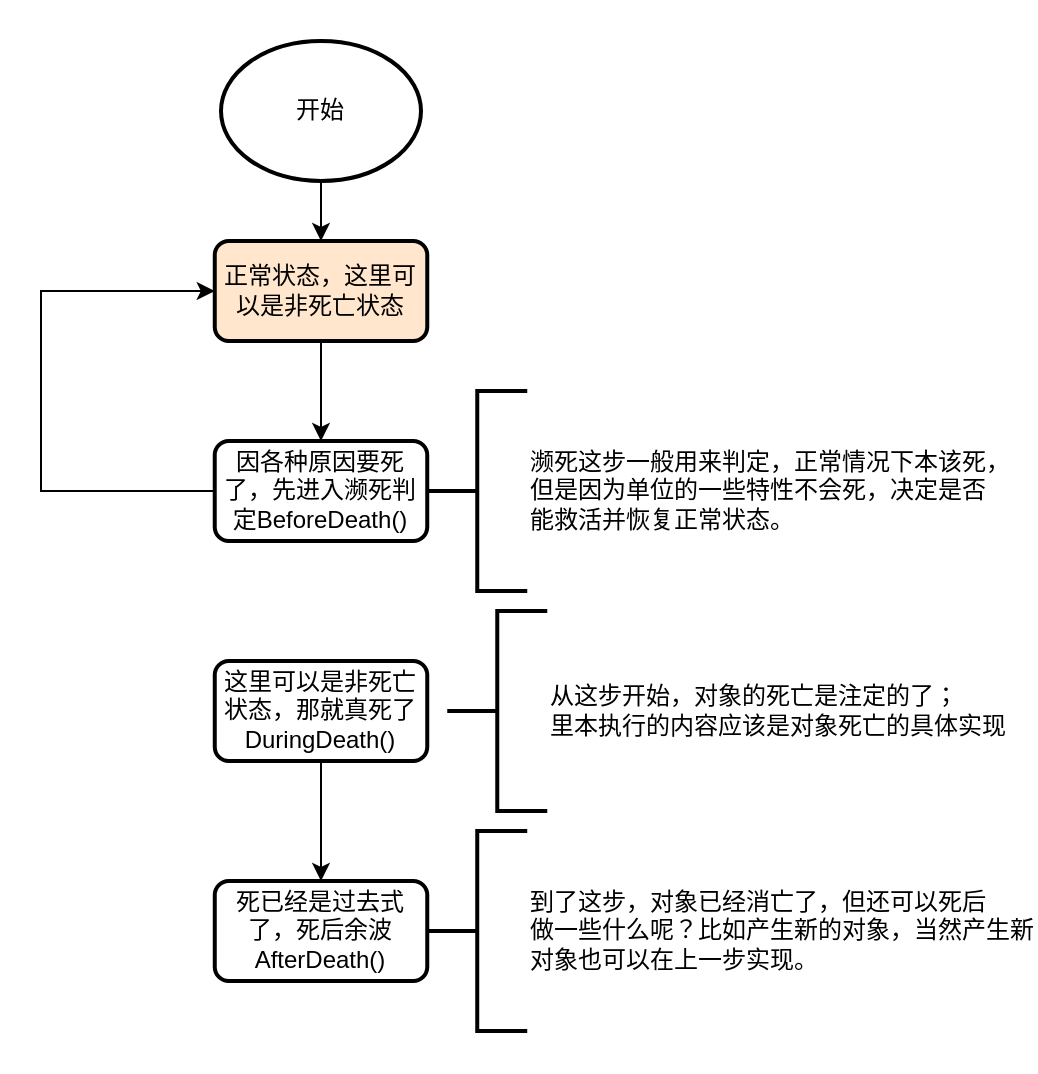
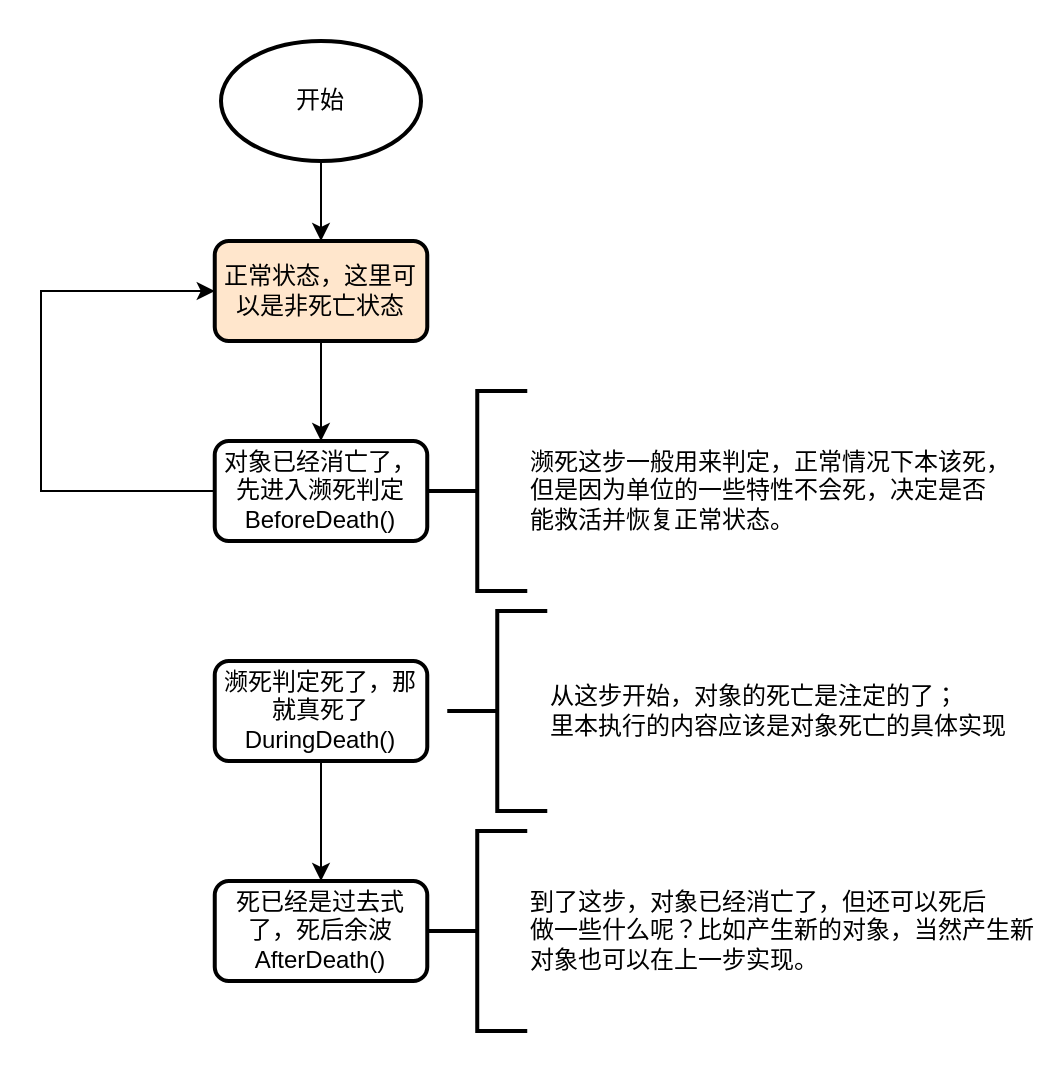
(321, 111) -> (321, 101)
(321, 491) -> (321, 491)
(321, 711) -> (321, 711)
